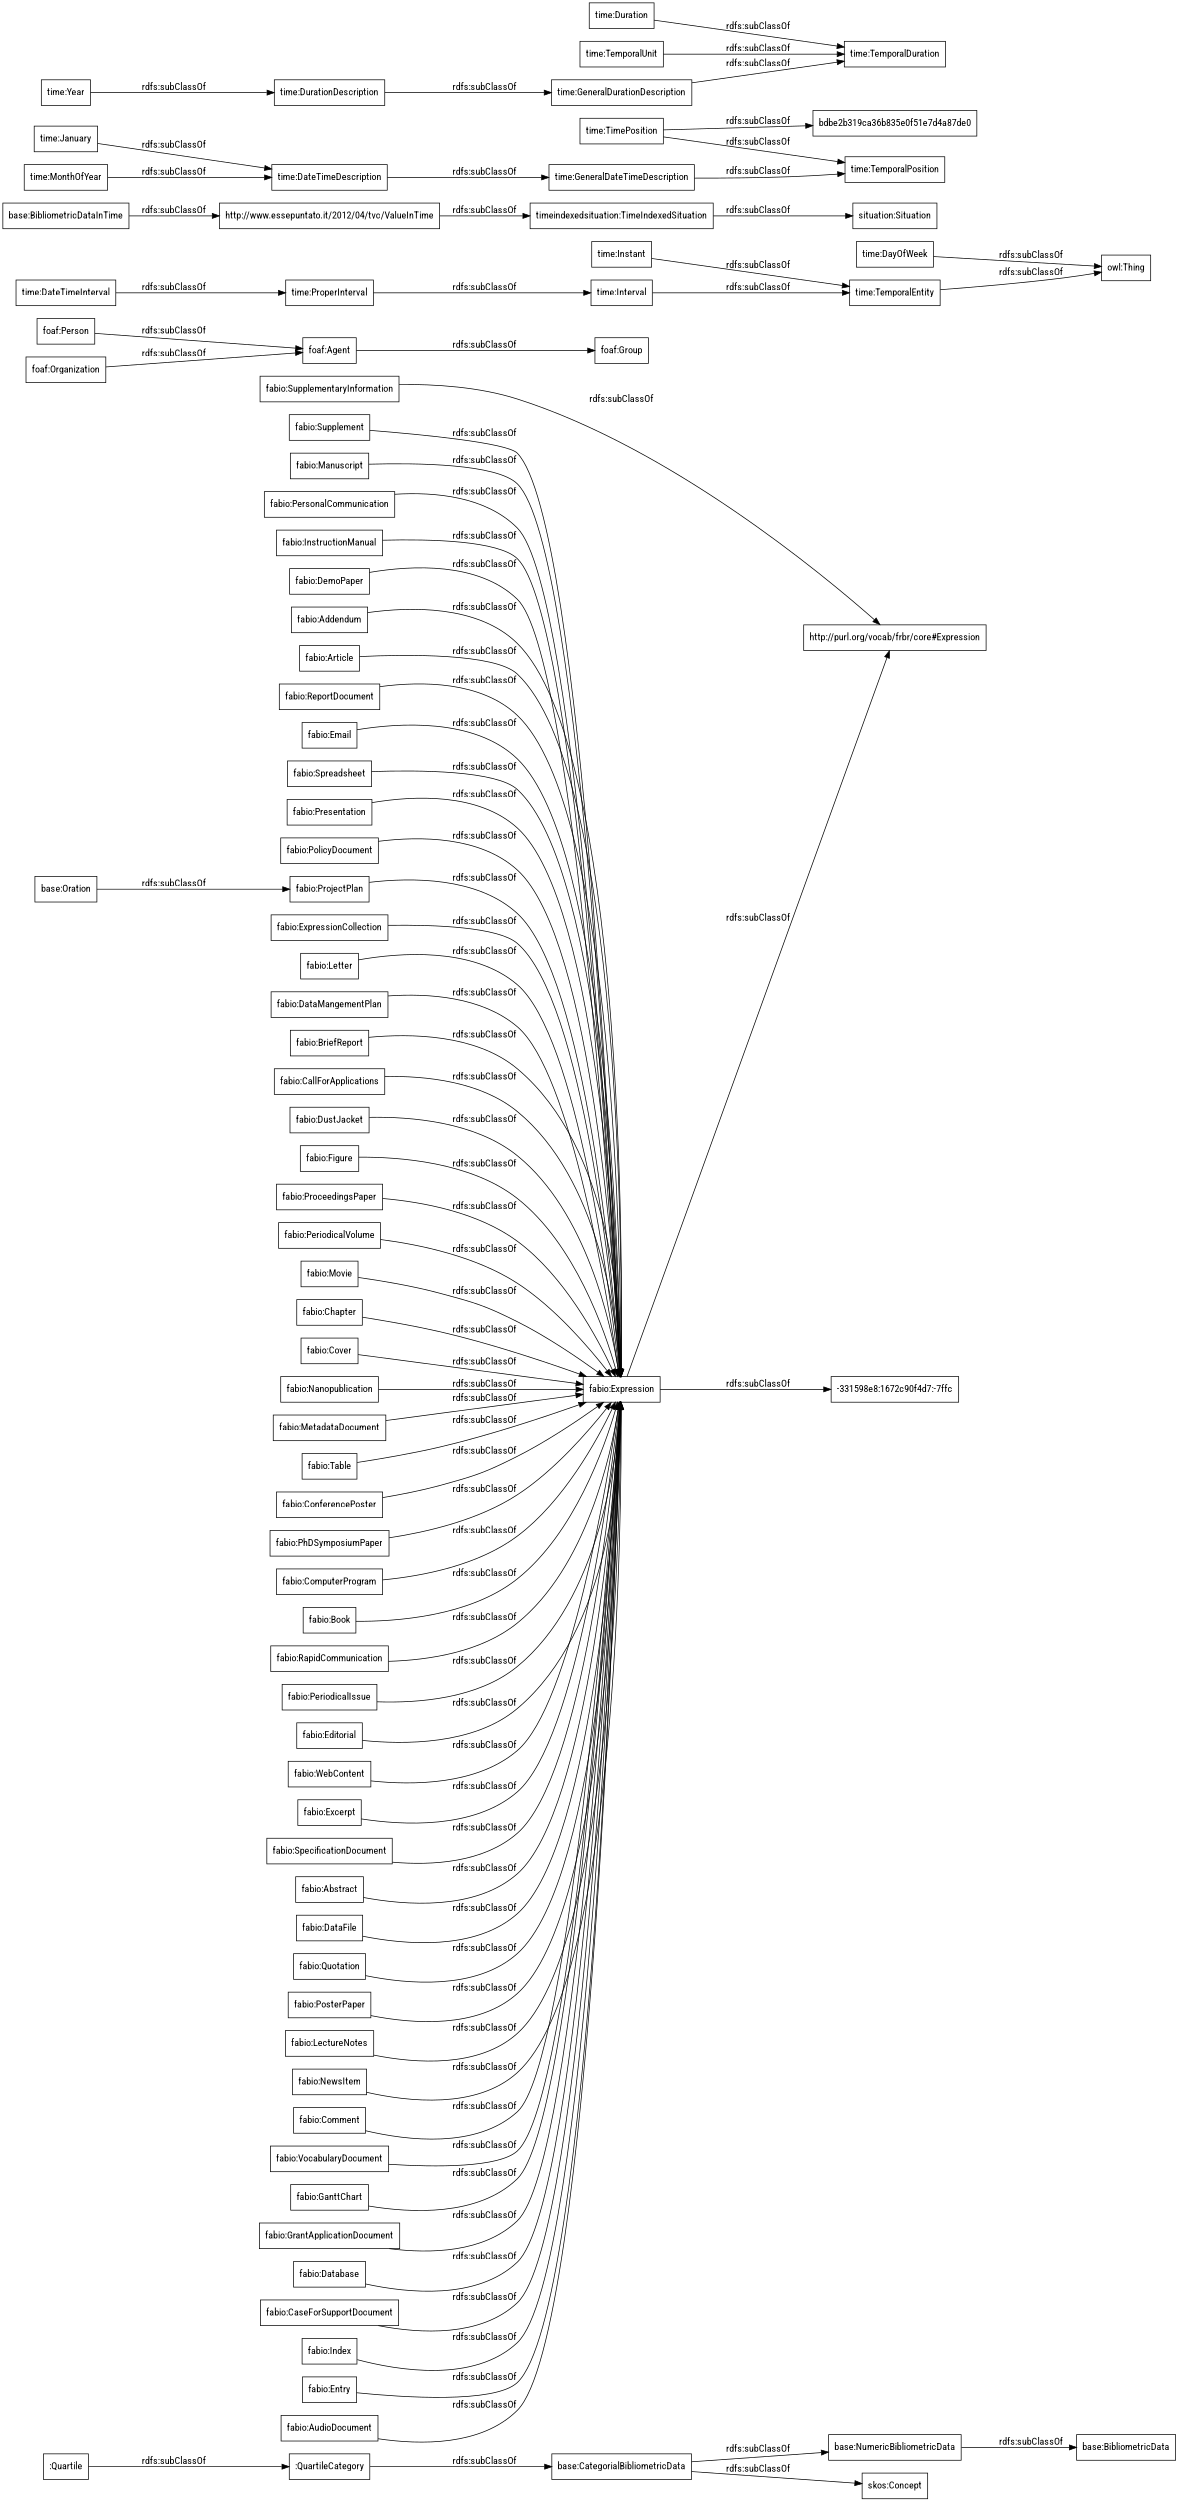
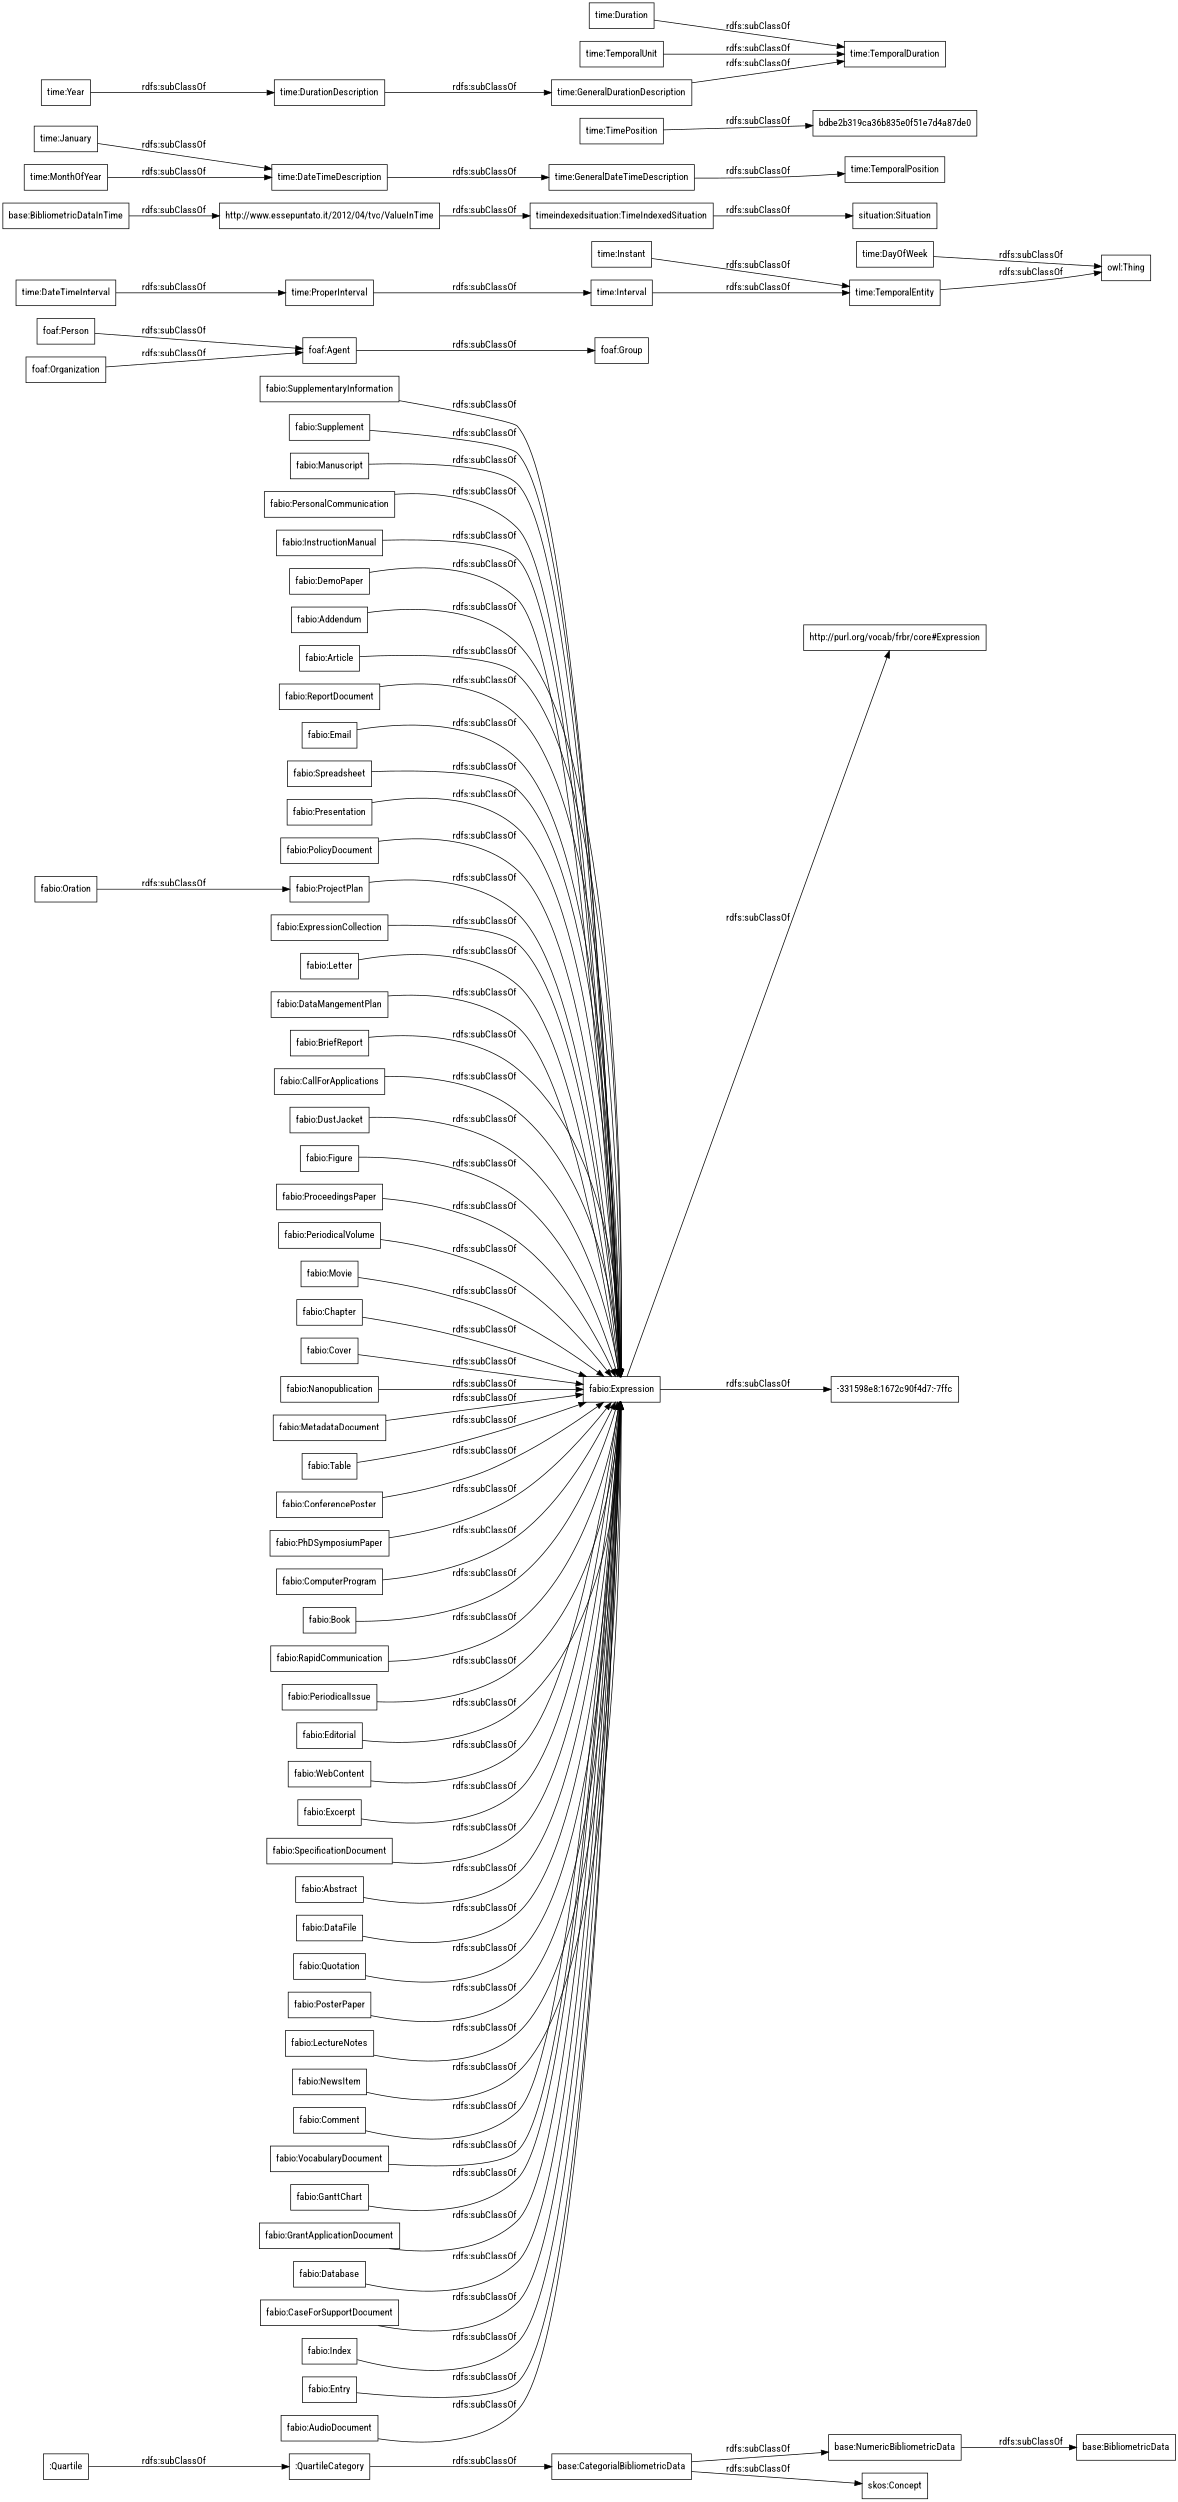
(750, 149) -> none
(655, 462) -> (587, 834)
(66, 889) -> (66, 889)
